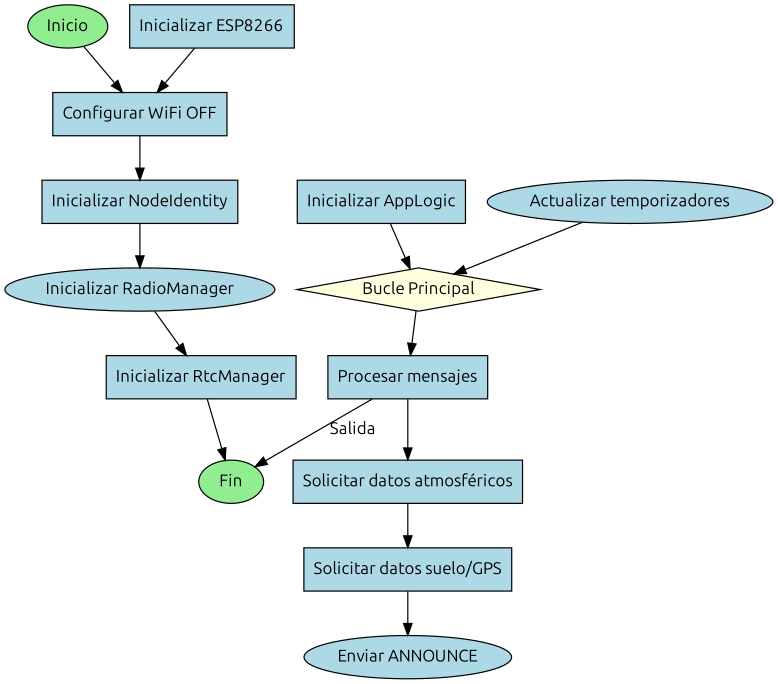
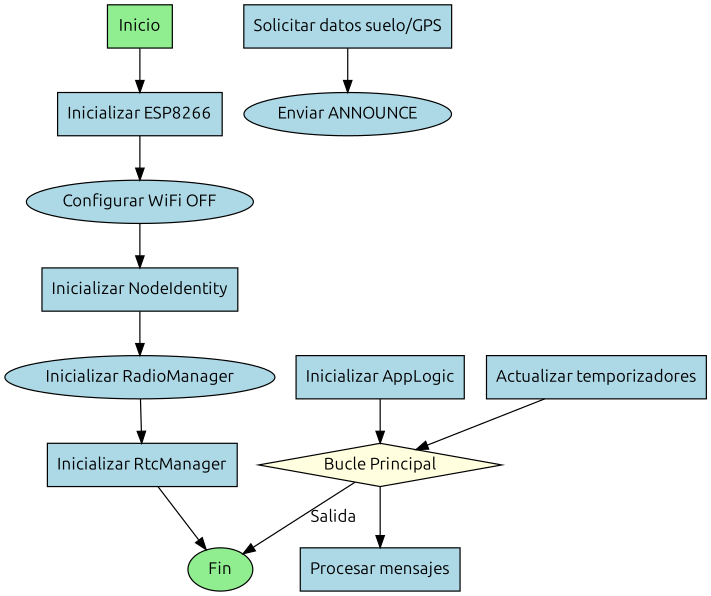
(68, 26) -> (140, 26)
(99, 65) -> (140, 64)
(140, 114) -> (140, 202)
(630, 202) -> (596, 377)
(319, 430) -> (304, 515)
(408, 482) -> none
